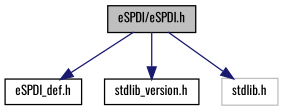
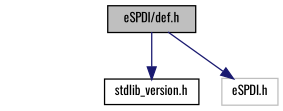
(152, 19) -> (152, 19)
(43, 92) -> none
(250, 92) -> (250, 92)
